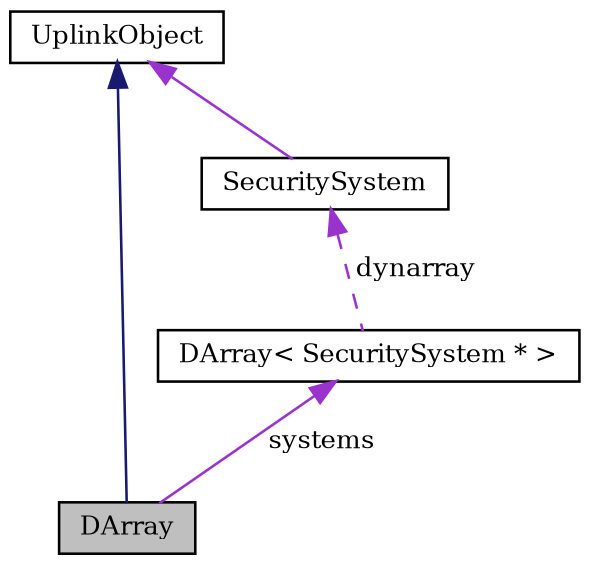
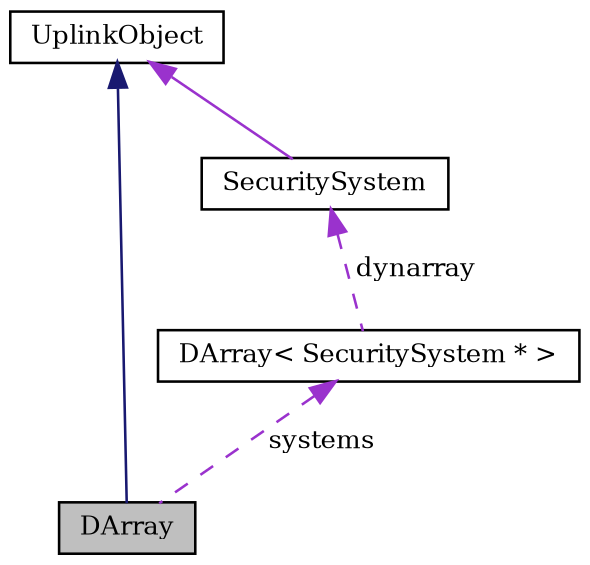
(237, 450) -> (237, 450)
